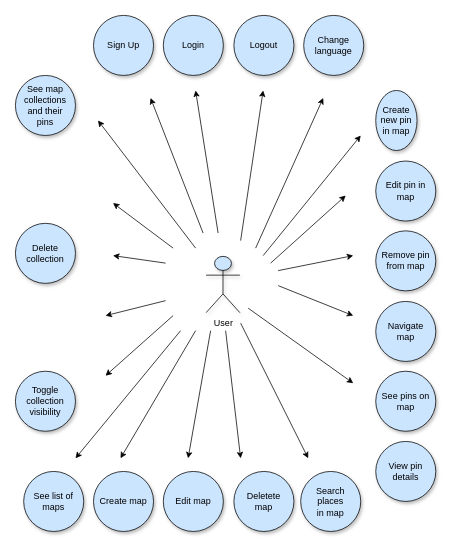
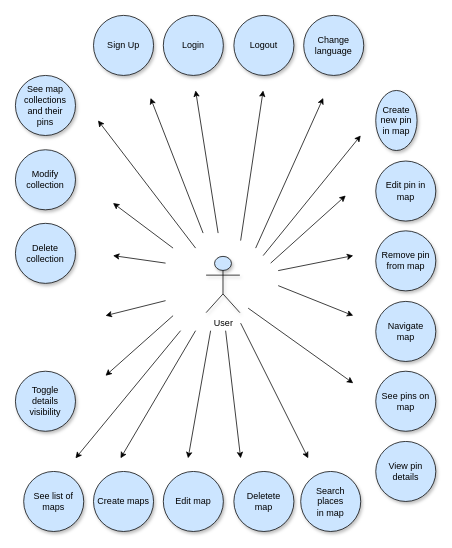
none -> (45, 180)
(45, 401) -> (45, 401)
(123, 501) -> (123, 501)
